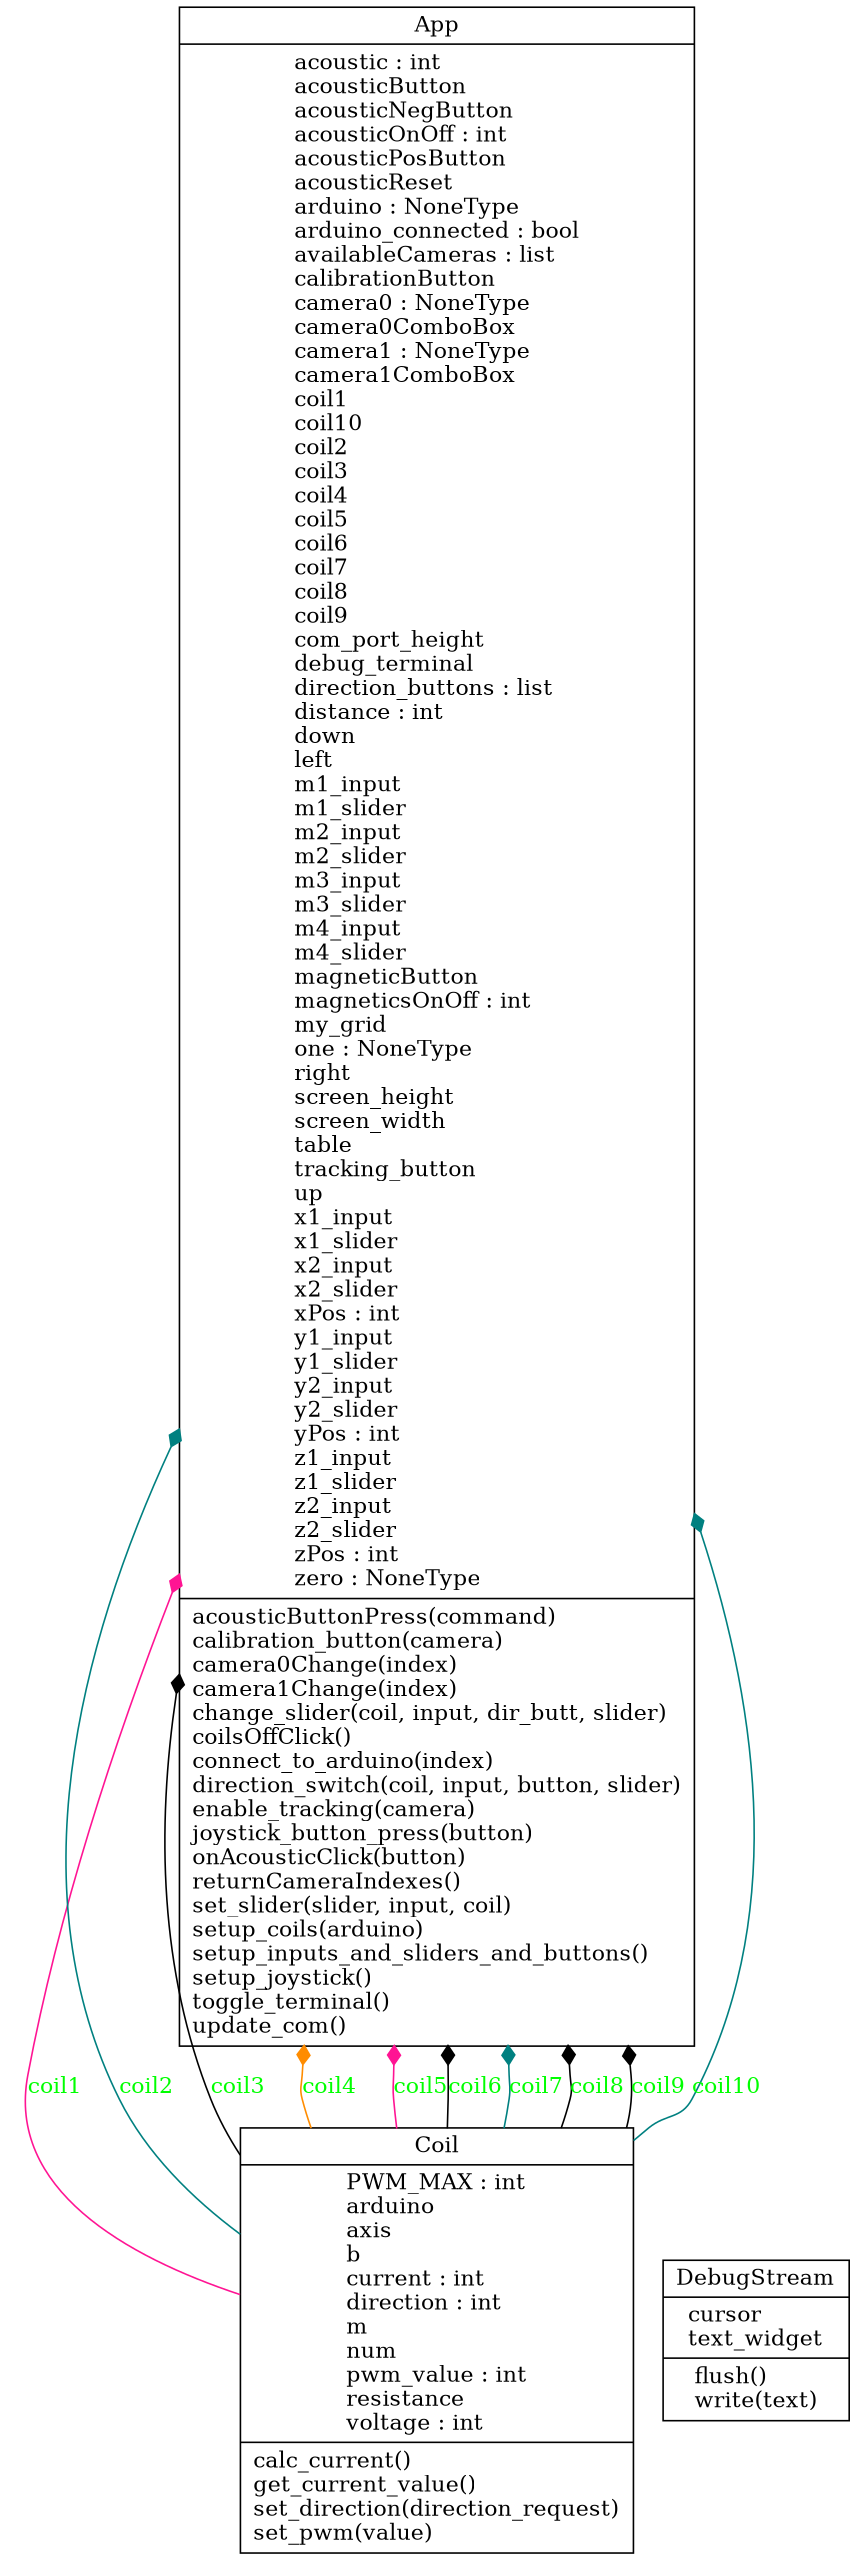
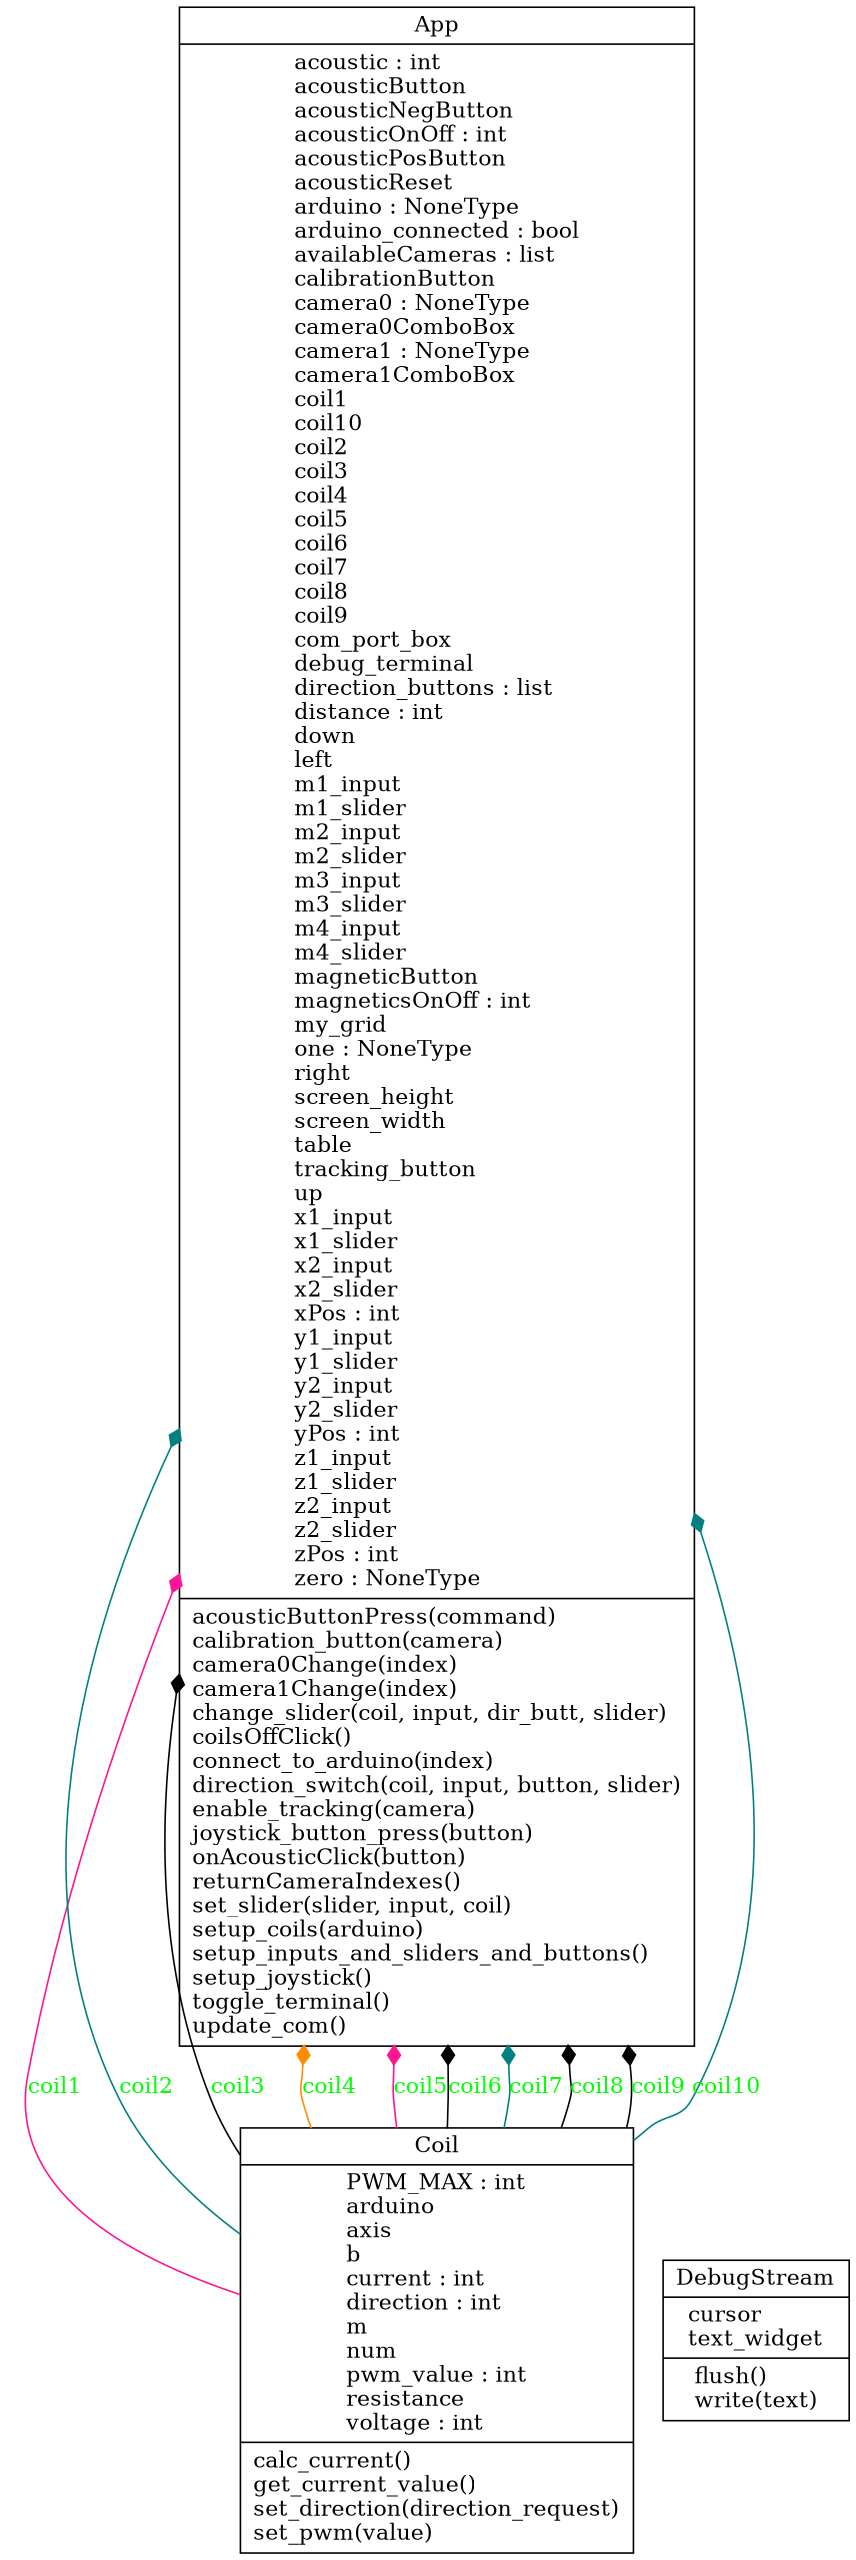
(390, 640) -> (374, 640)
